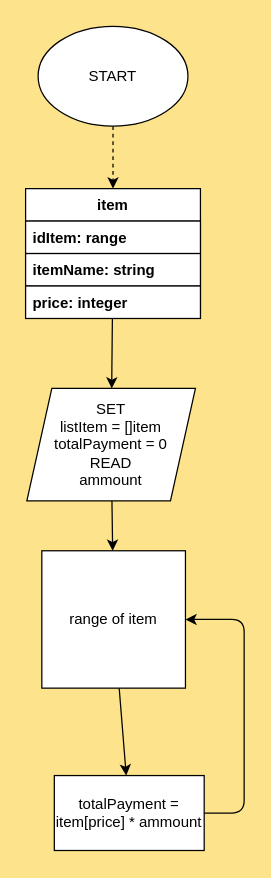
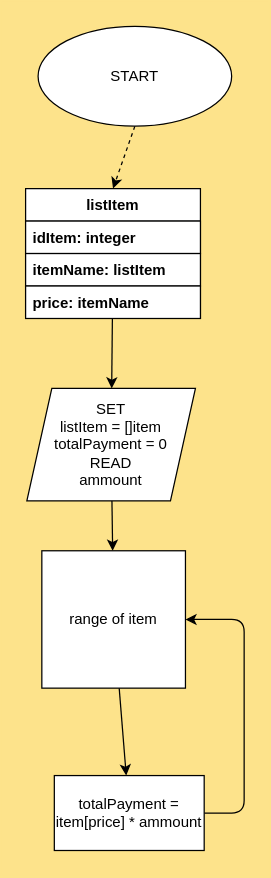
(113, 76) -> (135, 76)
(113, 205) -> (113, 205)
(81, 238) -> (88, 238)
(92, 270) -> (98, 270)
(84, 303) -> (88, 303)
